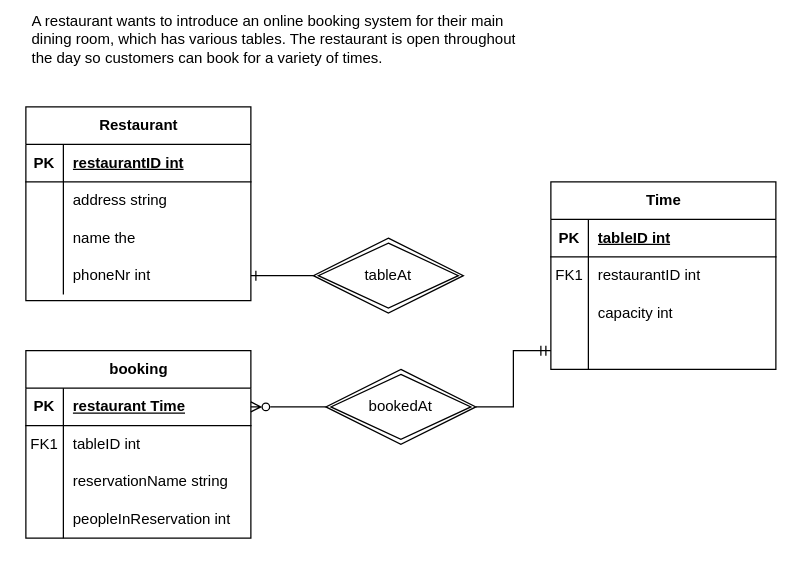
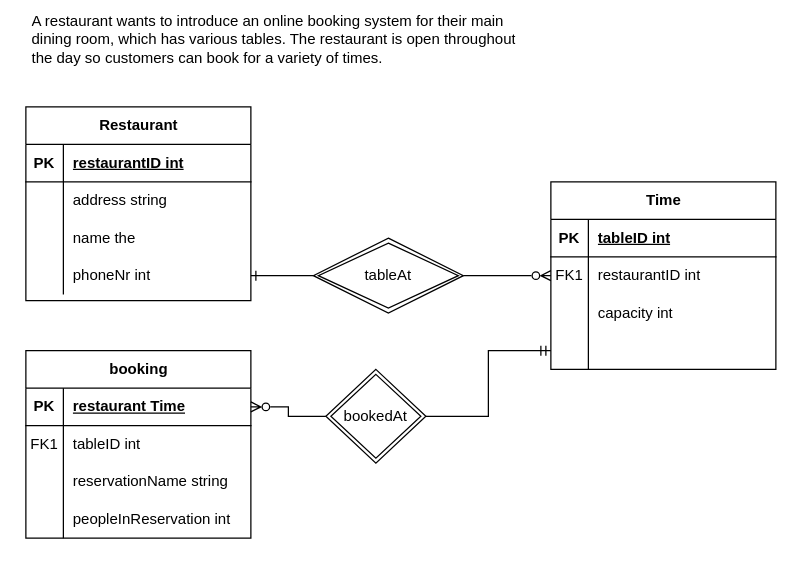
none -> (497, 276)
(401, 407) -> (376, 416)
